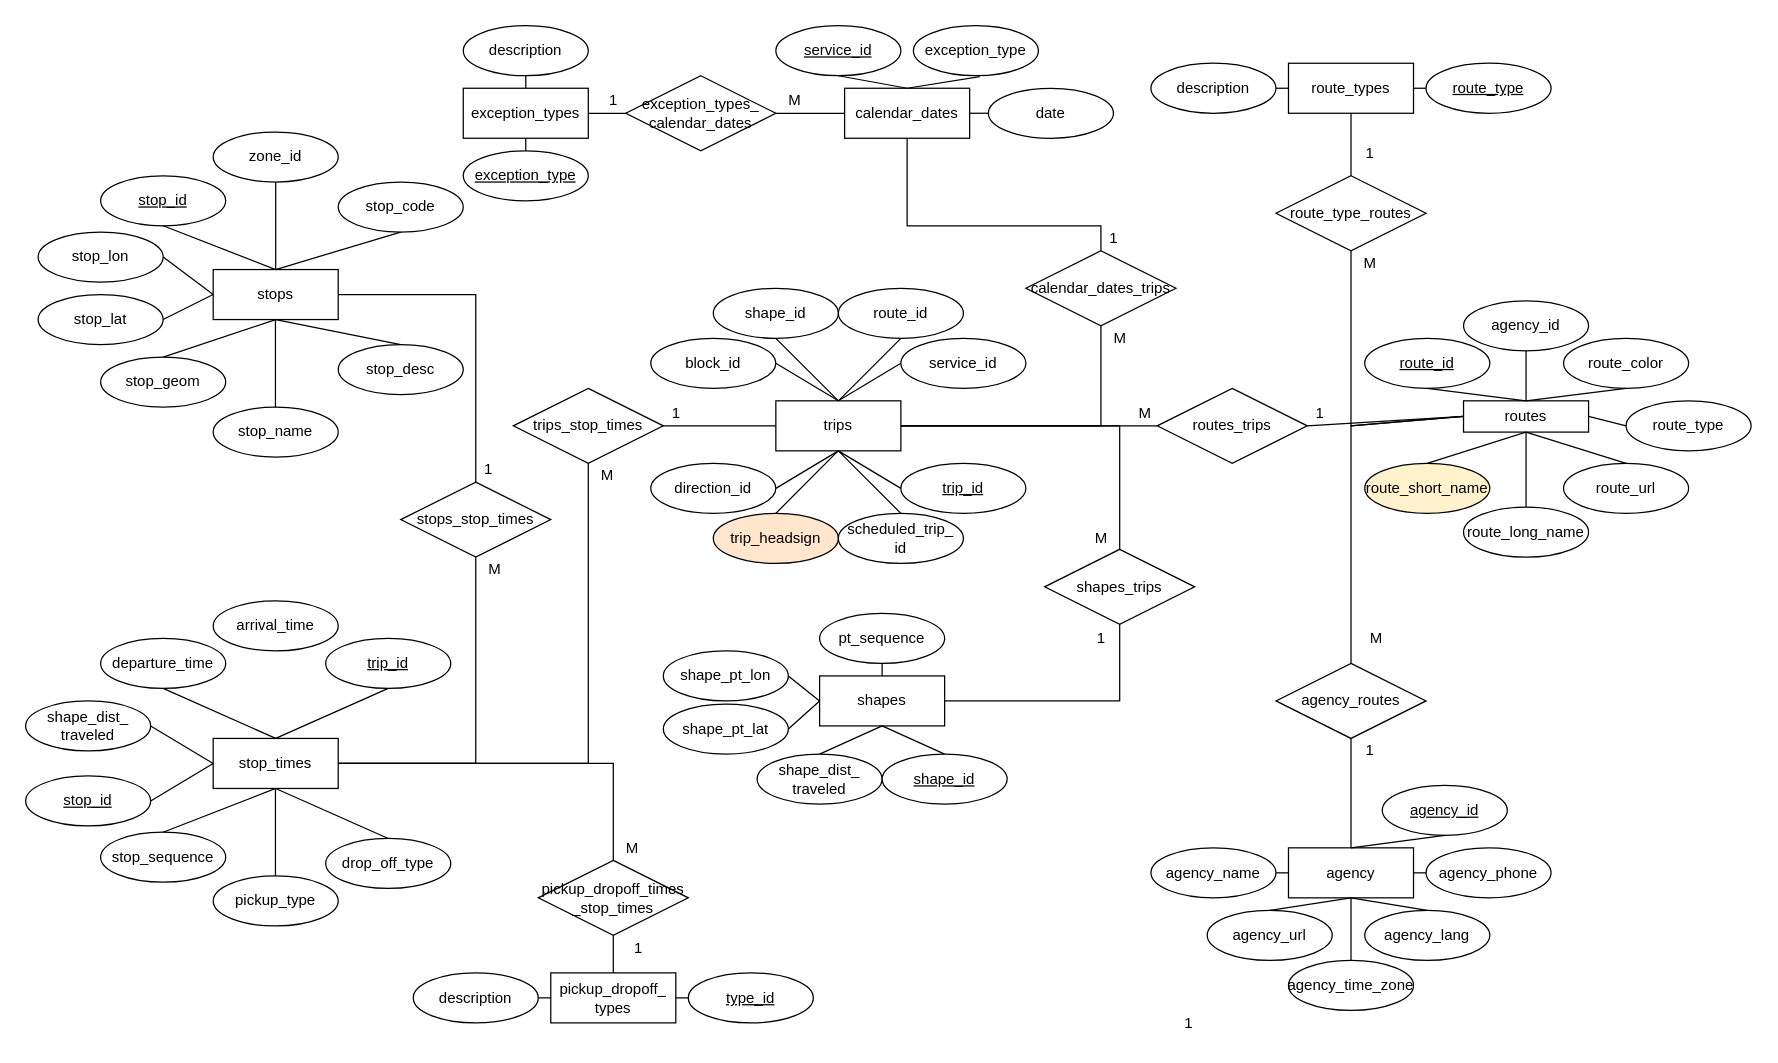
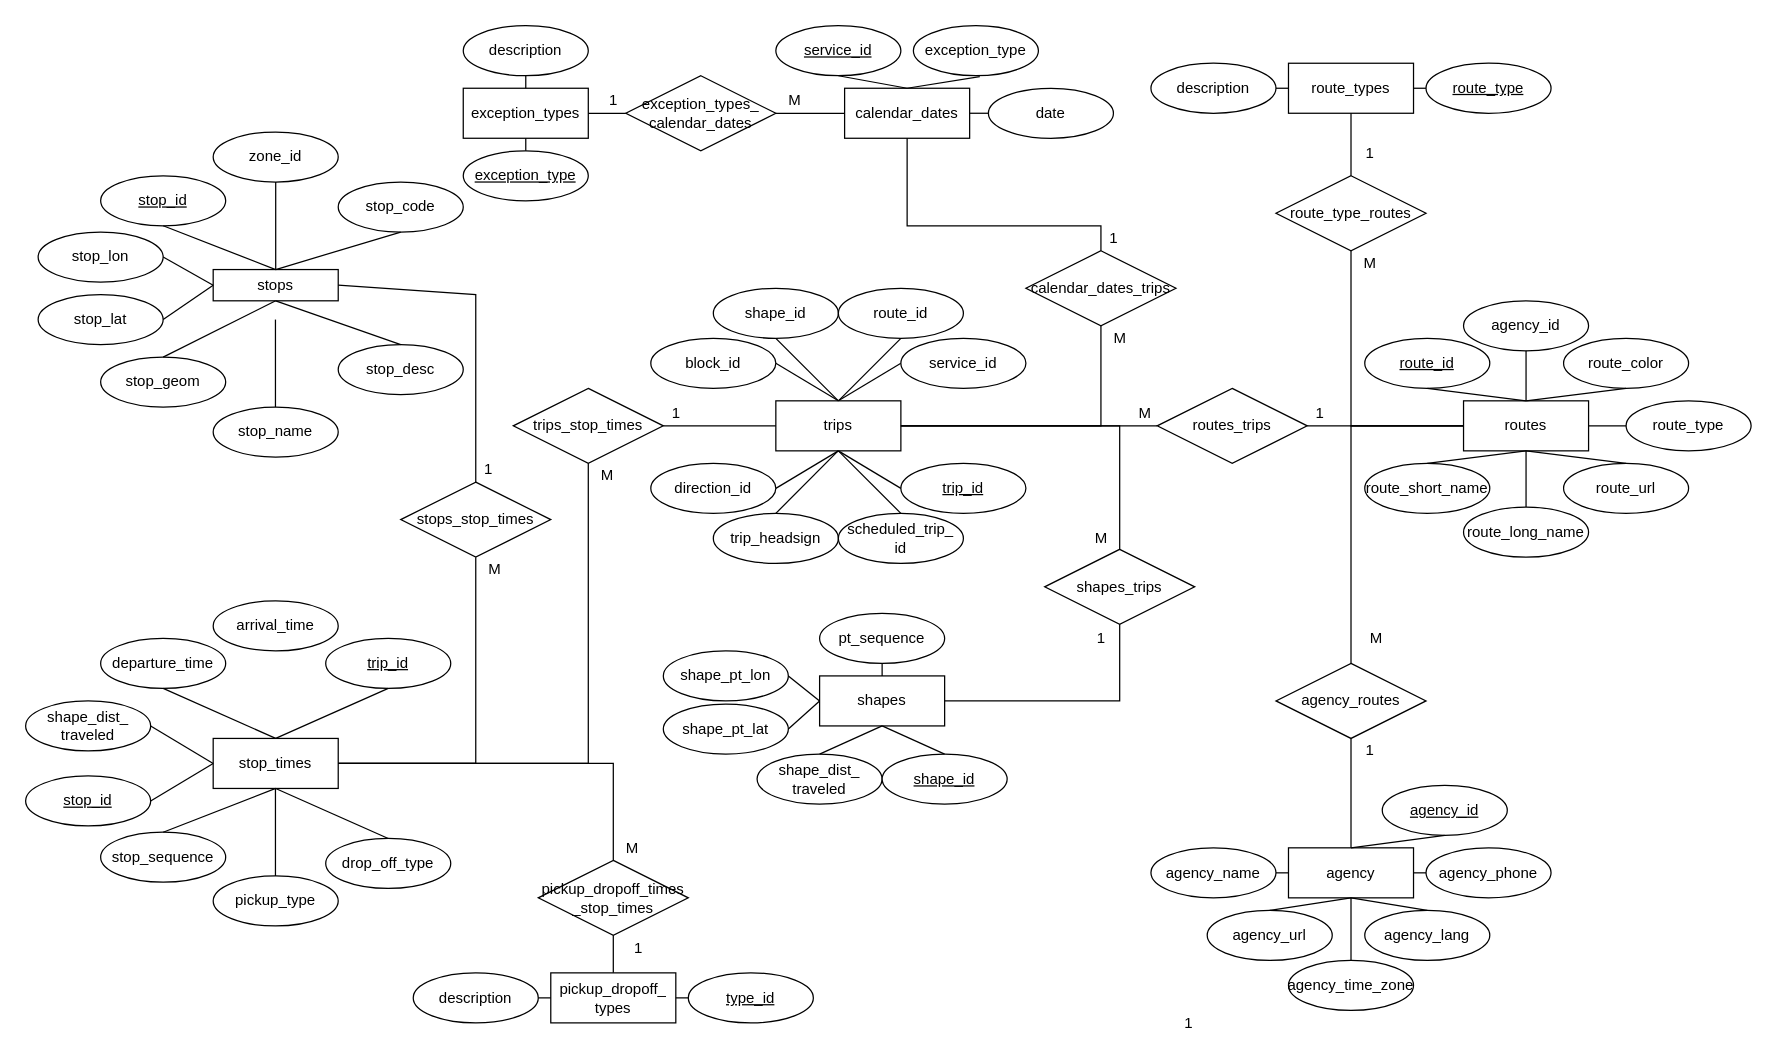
(276, 294) -> (276, 285)
(1526, 416) -> (1526, 426)
(1427, 488) -> (1427, 488)
(776, 538) -> (776, 538)
